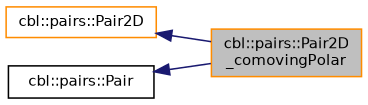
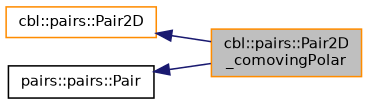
(81, 82) -> (81, 82)
